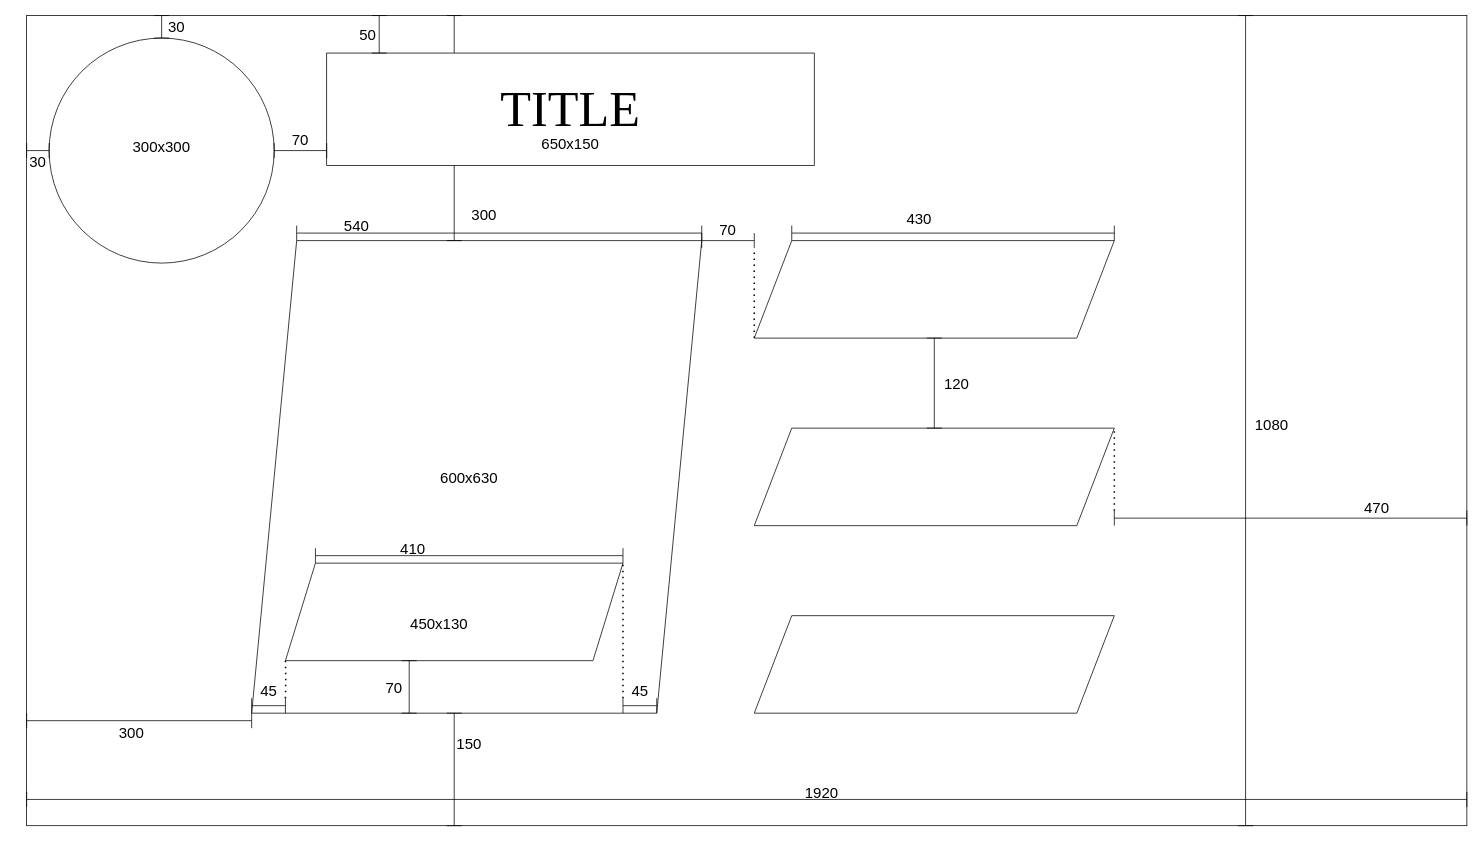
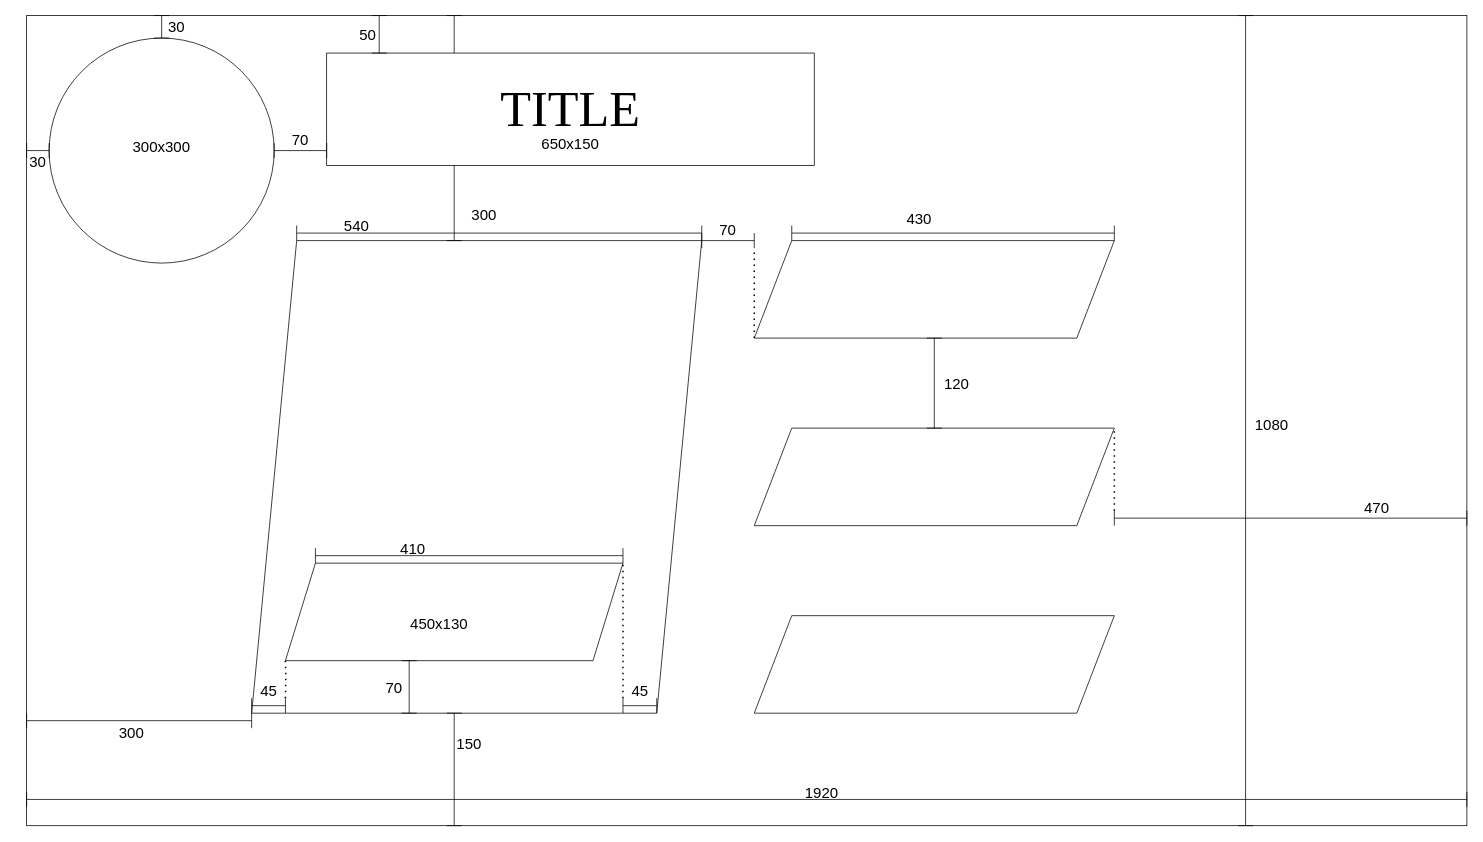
(469, 477) -> none
